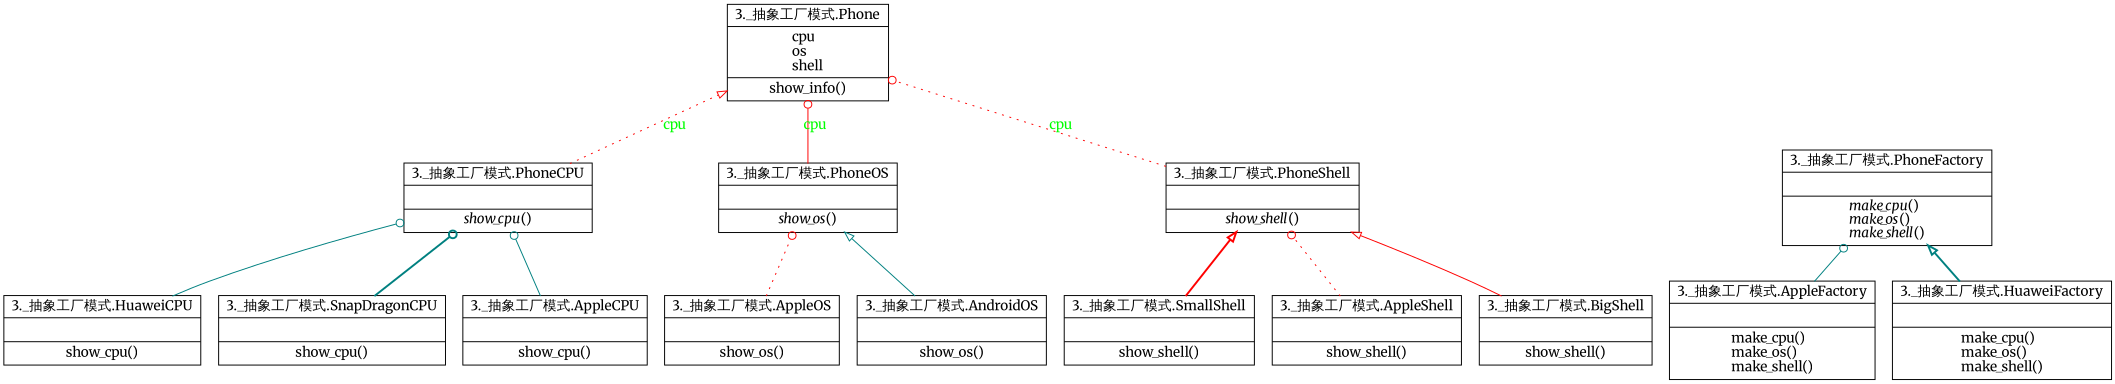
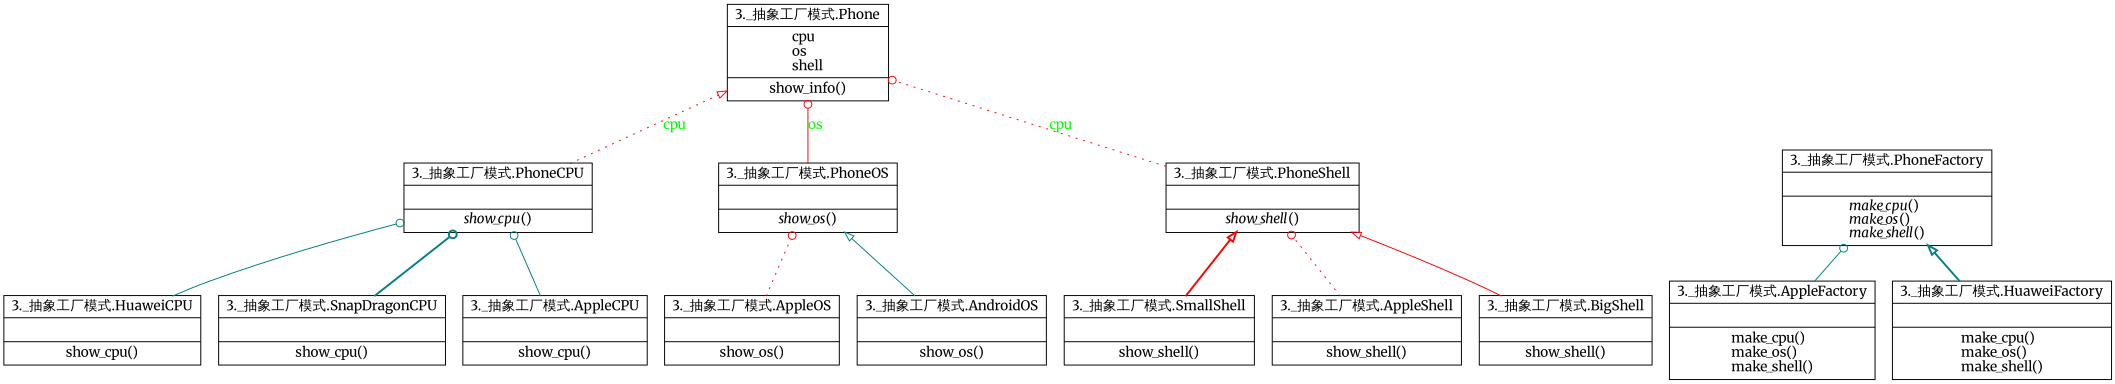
(816, 125) -> (816, 125)
